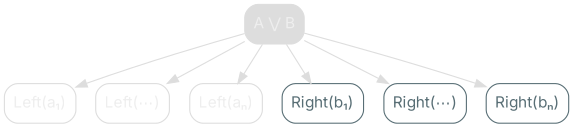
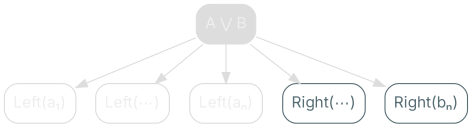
(323, 103) -> none
